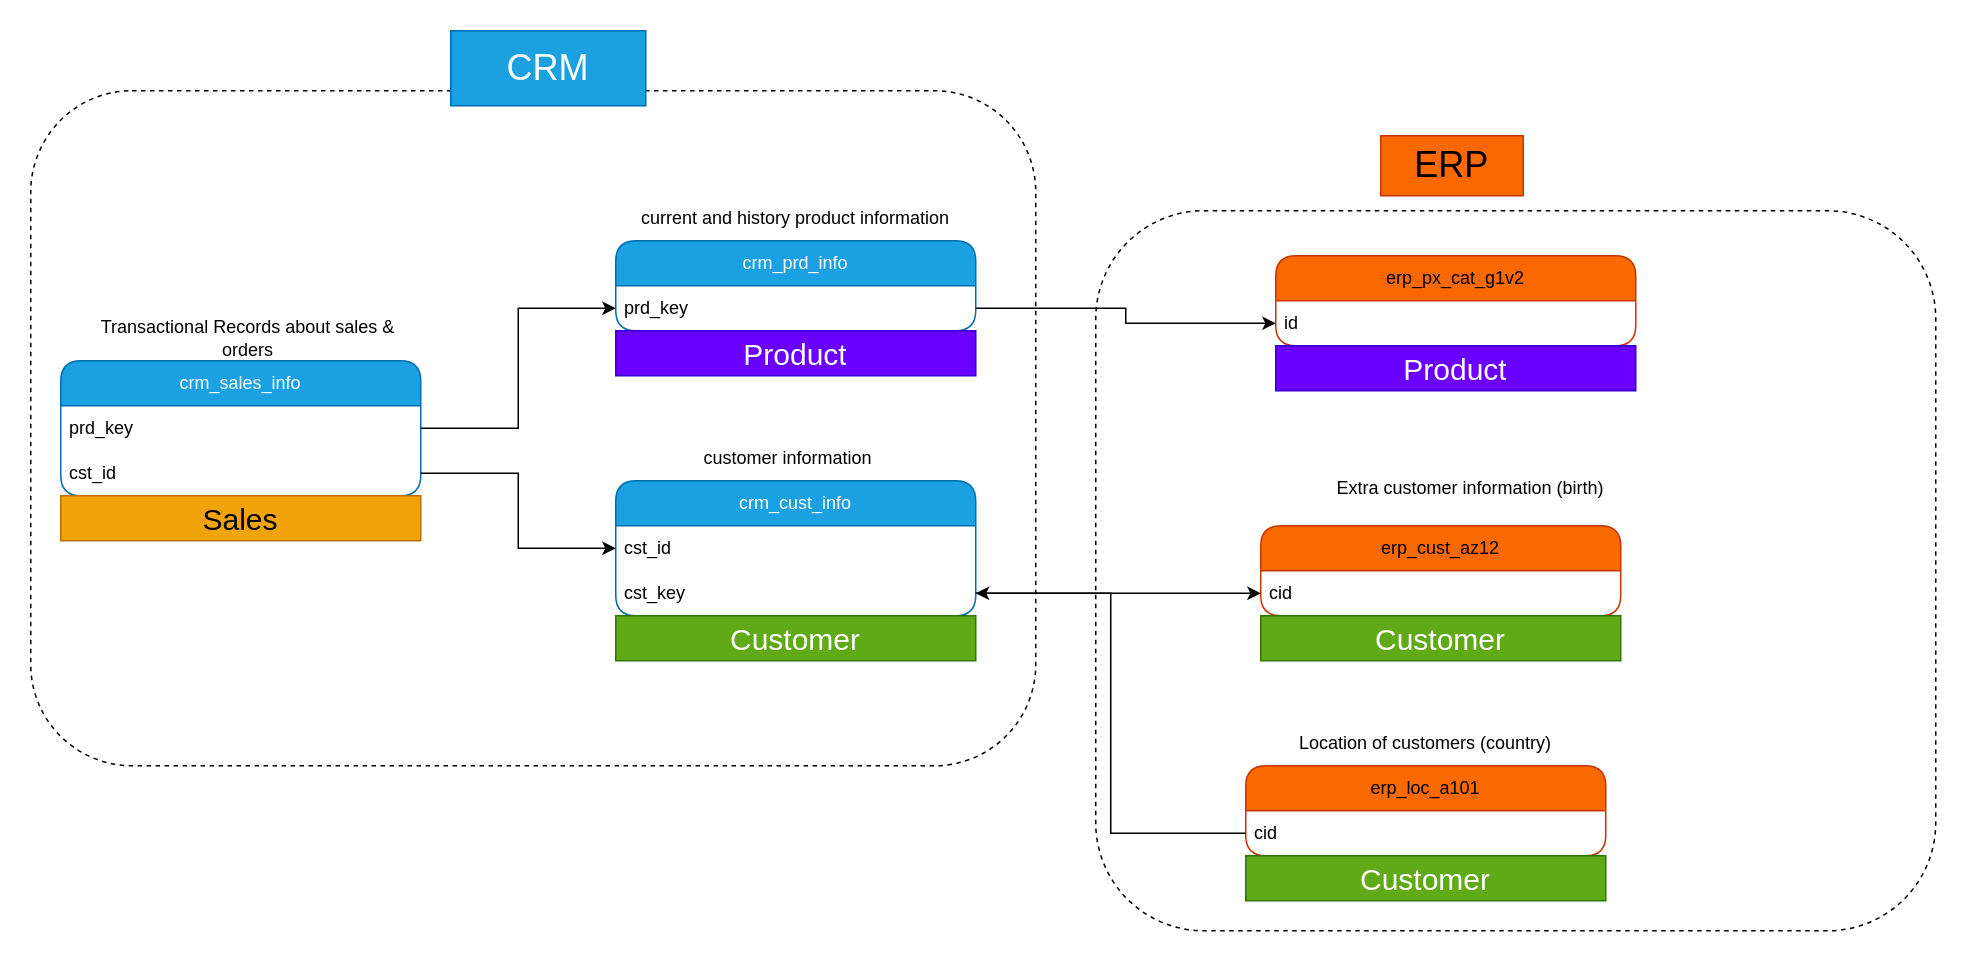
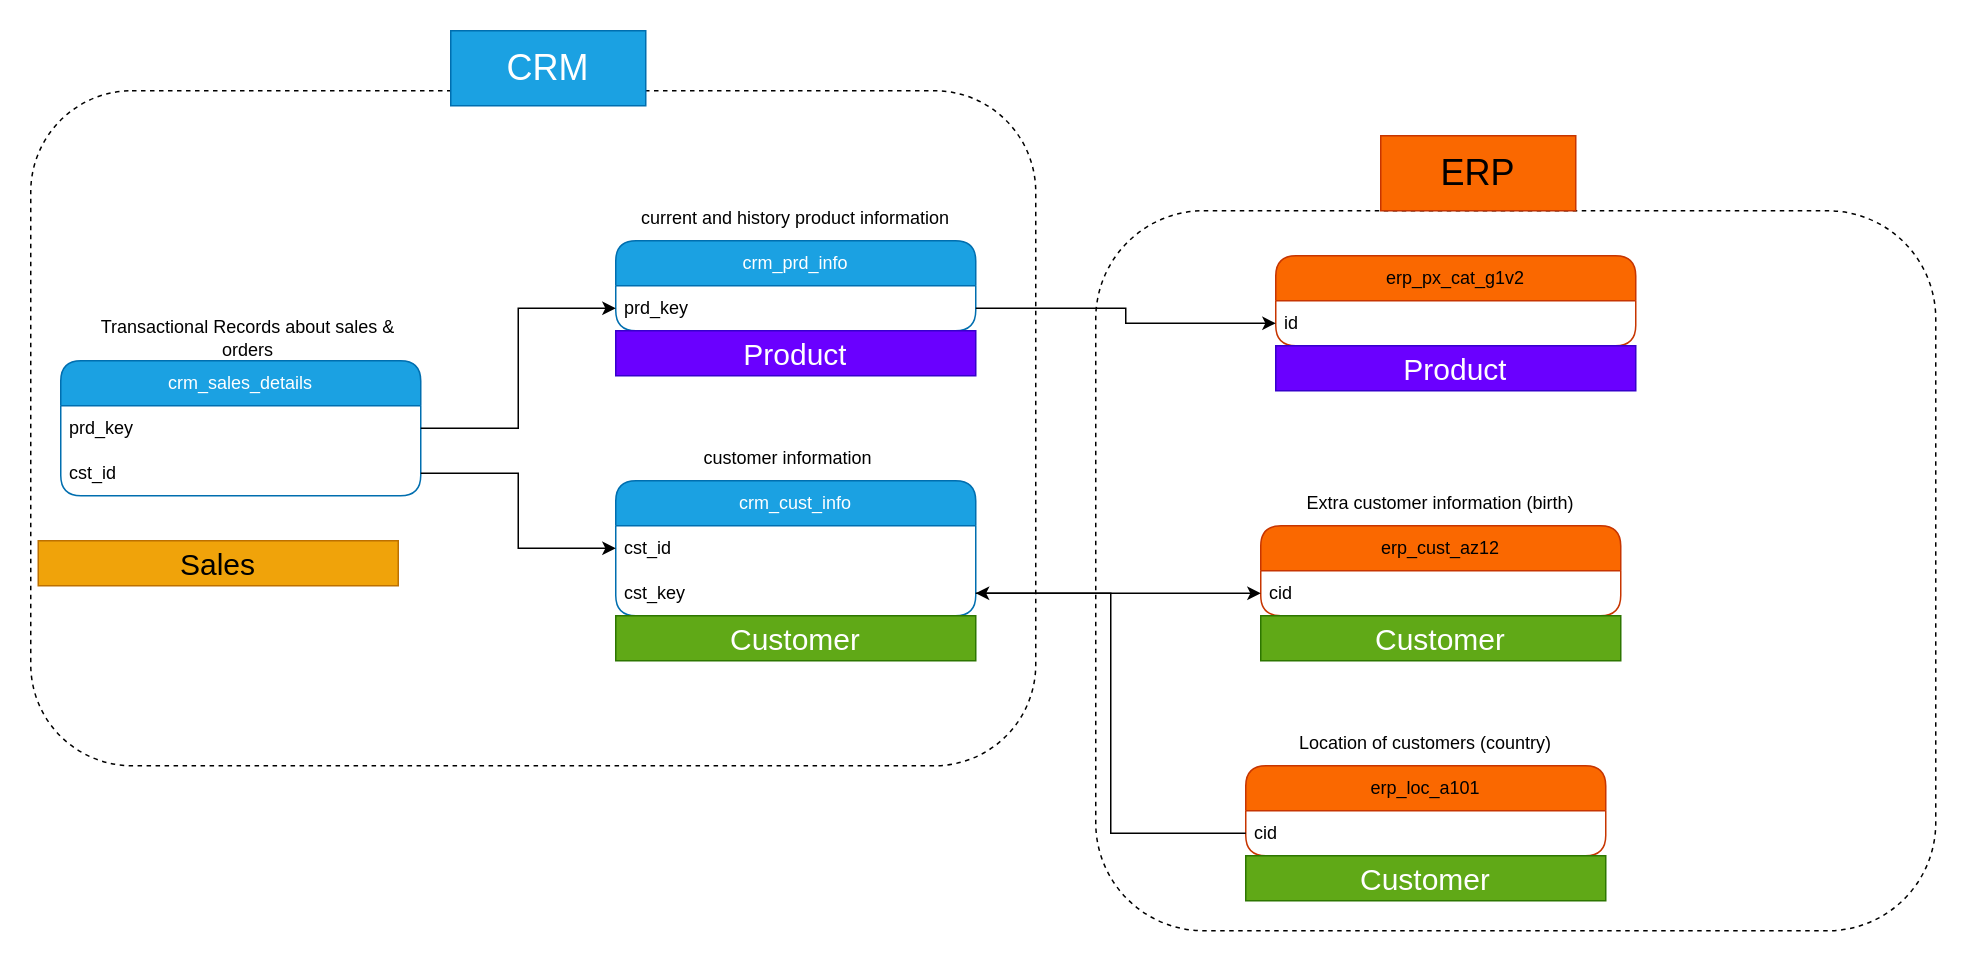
(1452, 166) -> (1478, 173)
(241, 383) -> (241, 383)
(1471, 488) -> (1441, 503)
(241, 518) -> (218, 563)
